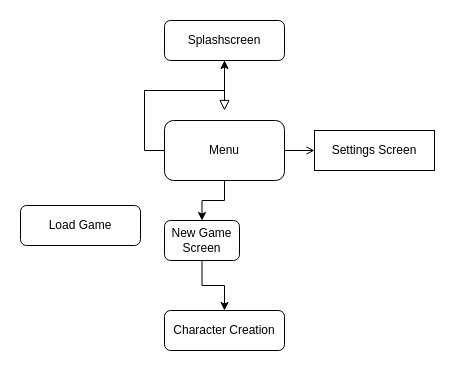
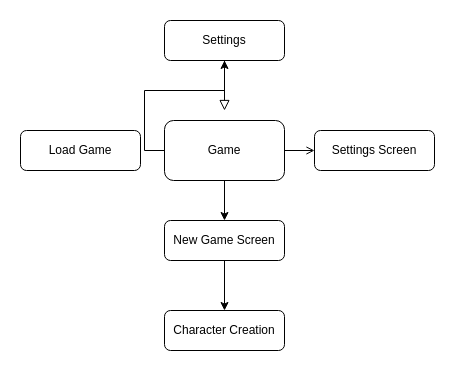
(225, 41) -> (225, 41)
(225, 151) -> (225, 151)
(375, 151) -> (375, 151)
(81, 226) -> (81, 151)
(202, 241) -> (225, 241)
